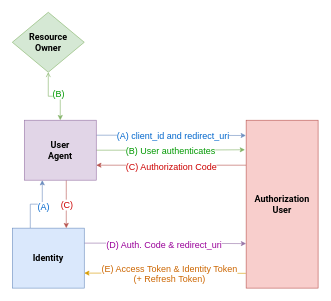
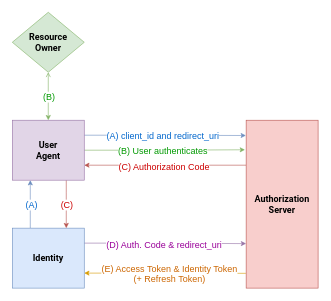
(60, 150) -> (48, 150)
(282, 204) -> (282, 204)
